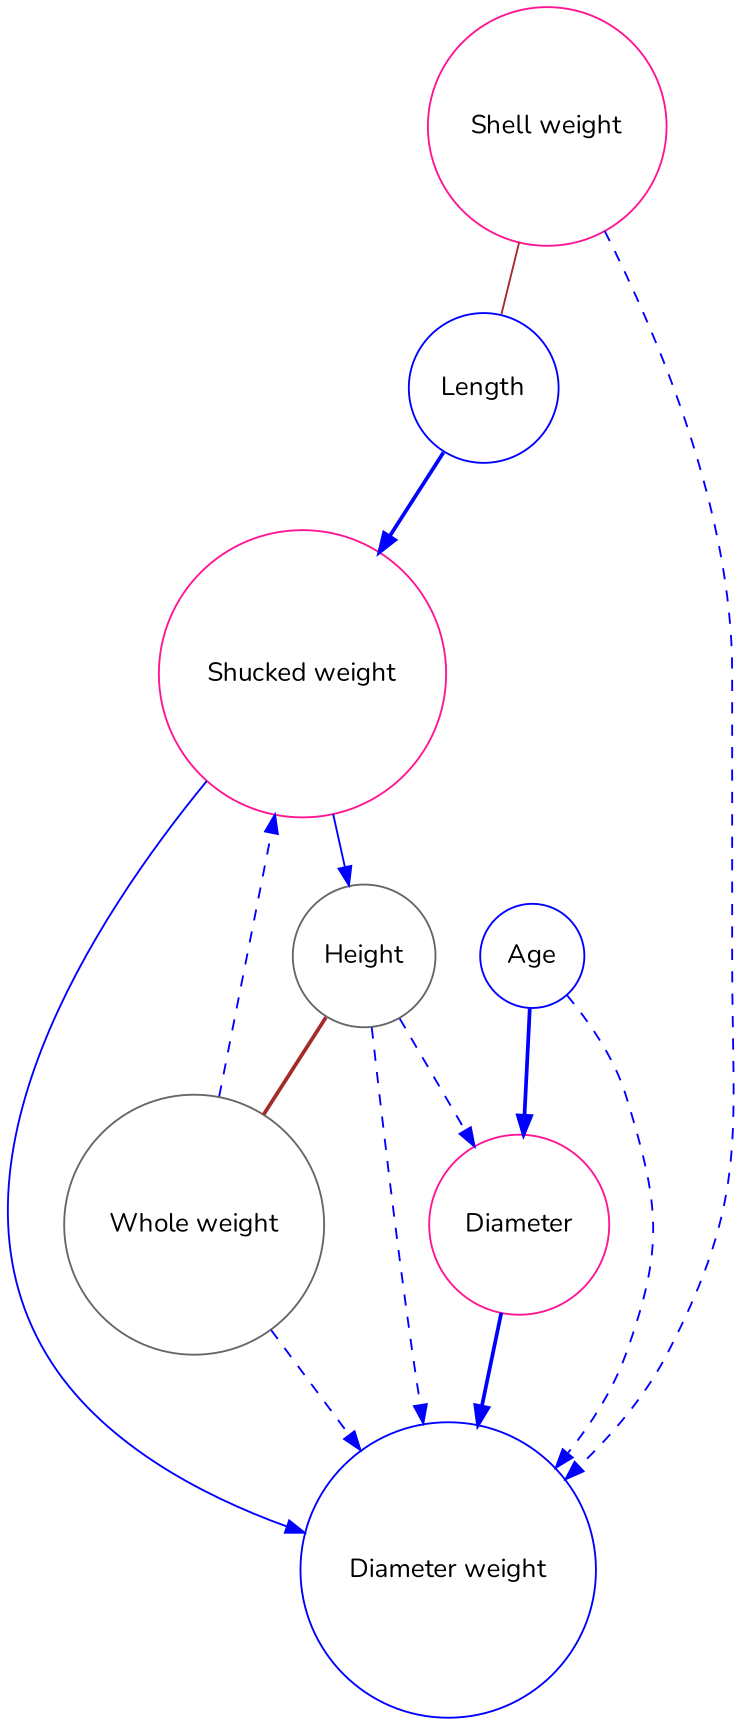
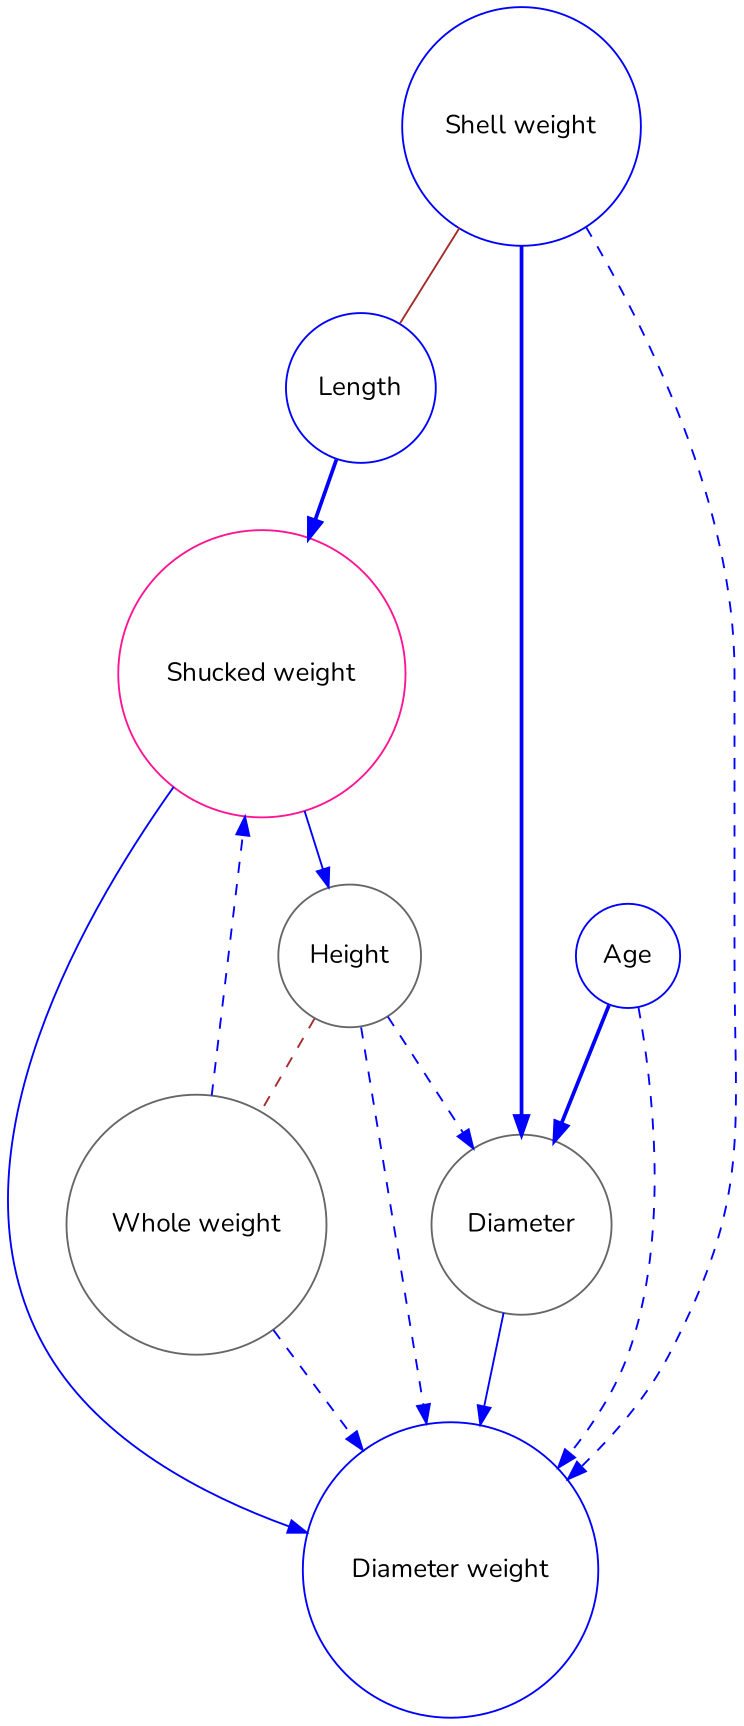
(547, 126) -> (522, 126)
none -> (522, 680)
(295, 1066) -> (288, 1065)
(519, 1225) -> (522, 1225)
(492, 1359) -> (494, 1359)
